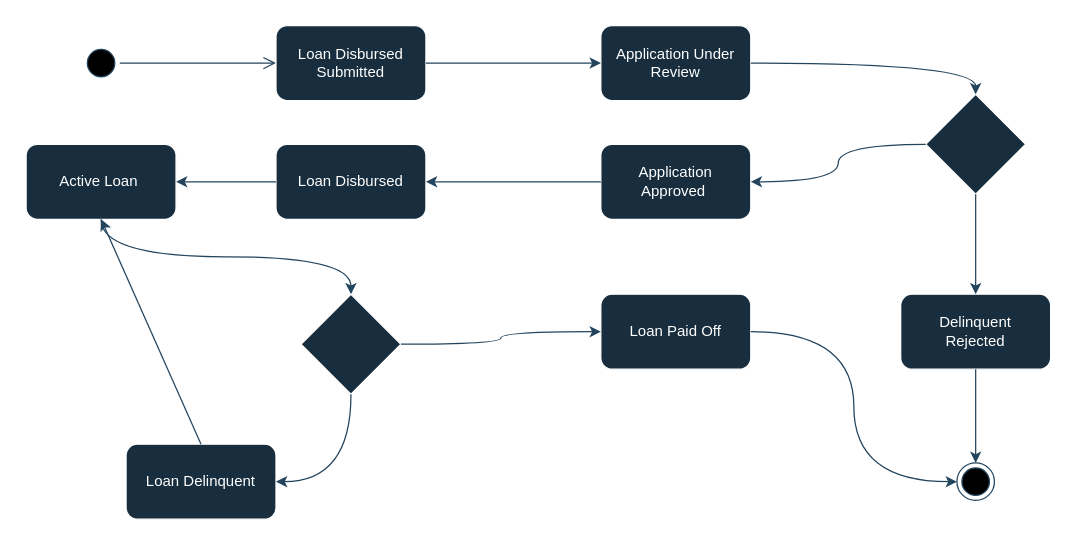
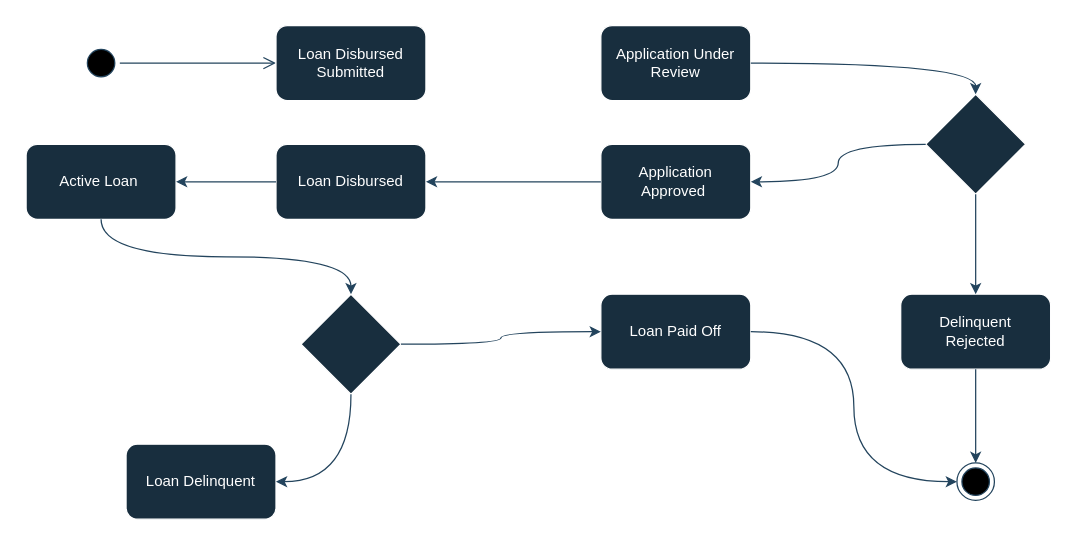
(509, 63) -> none
(155, 342) -> none
